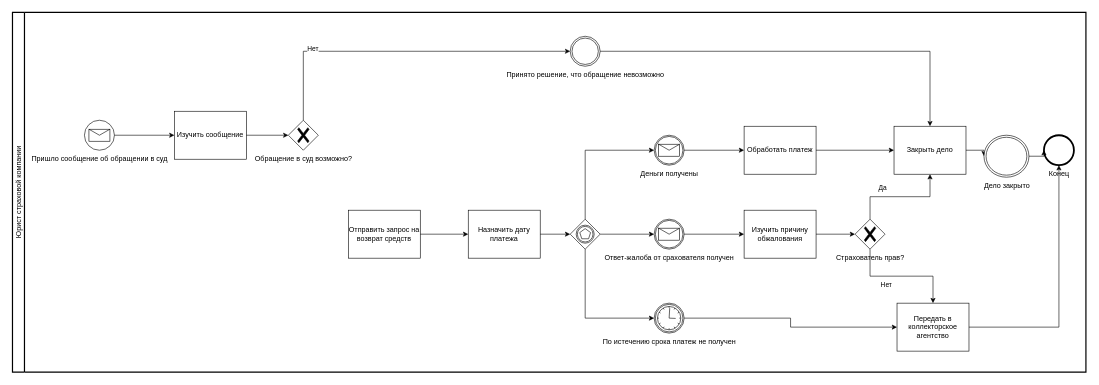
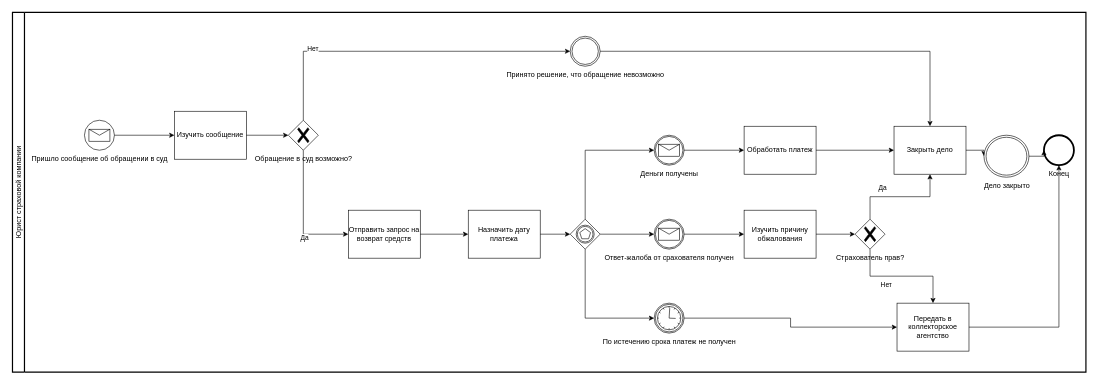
none -> (305, 234)
